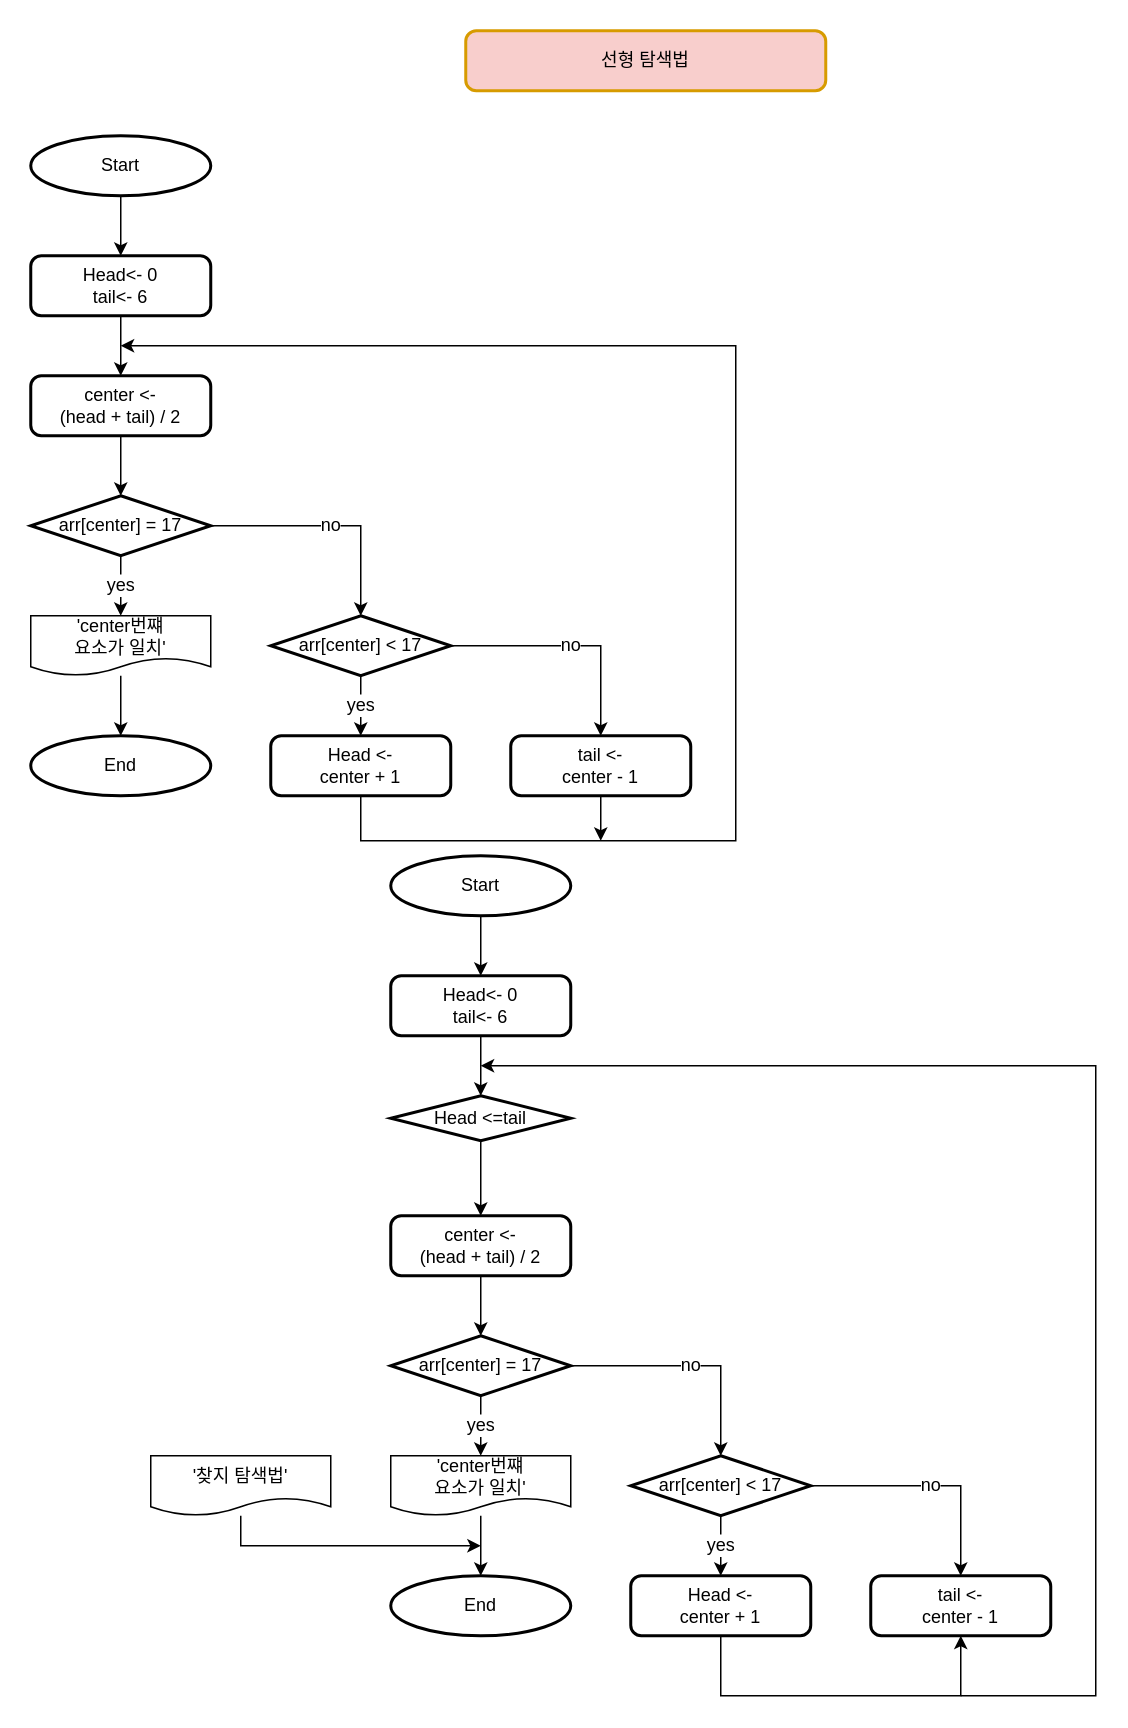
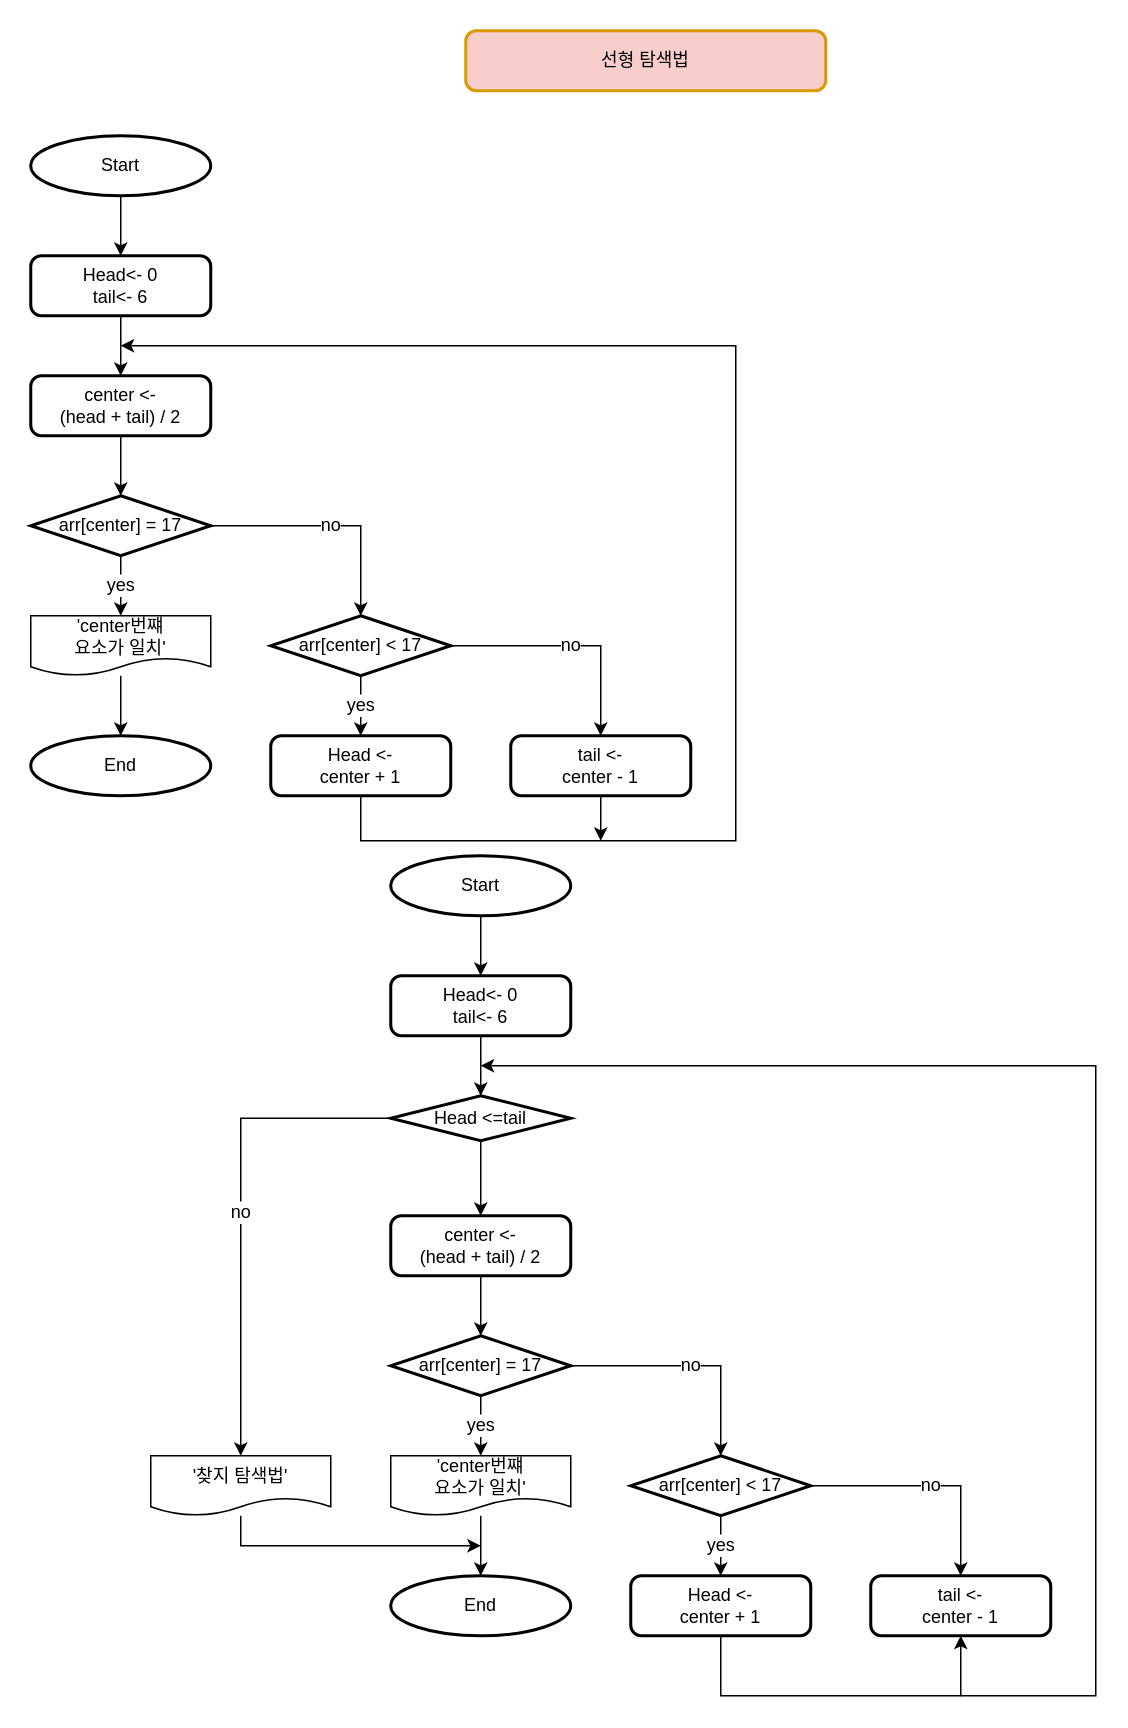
none -> (241, 1209)
